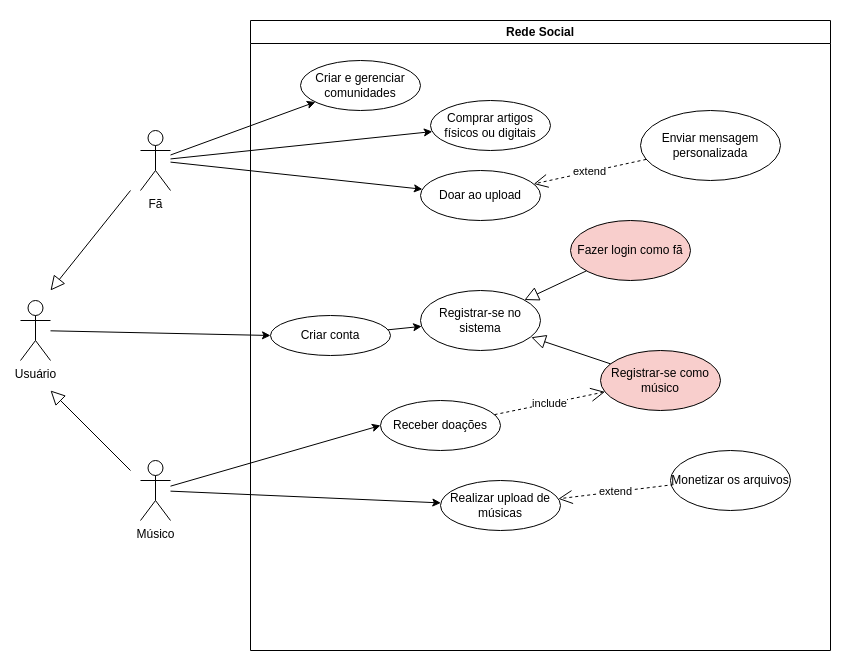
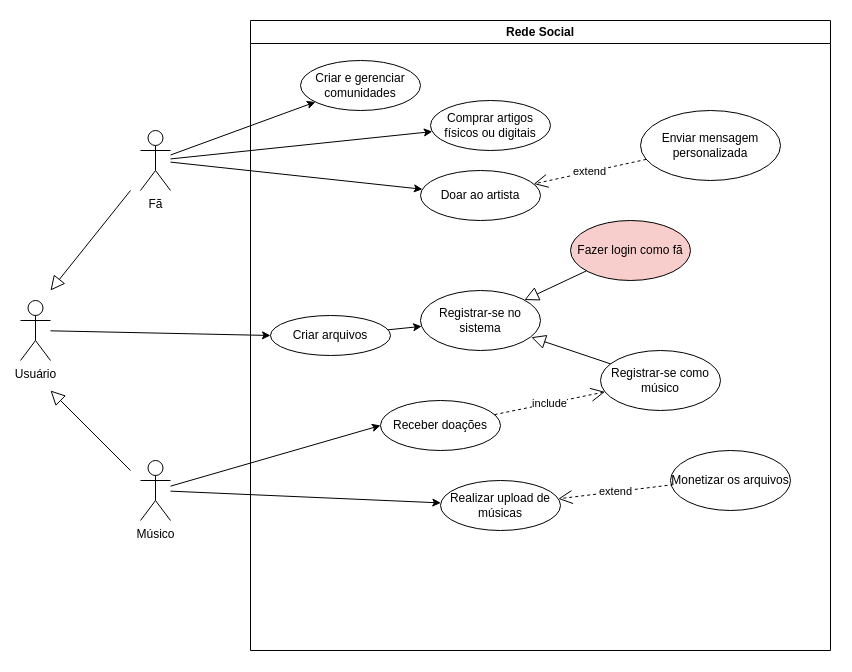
(481, 196) -> (481, 196)
(331, 336) -> (331, 336)
(661, 381) -> (661, 381)
